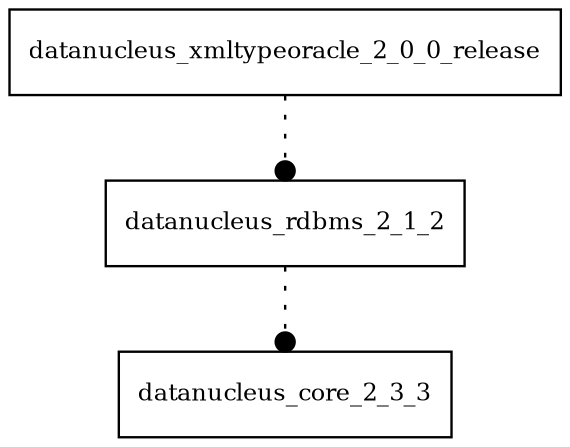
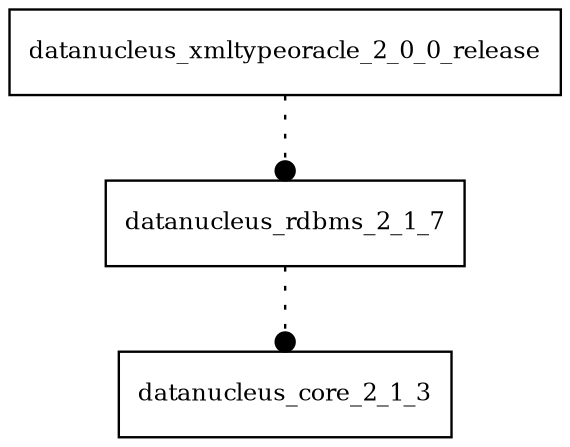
(285, 223) -> (285, 223)
(285, 394) -> (285, 394)
